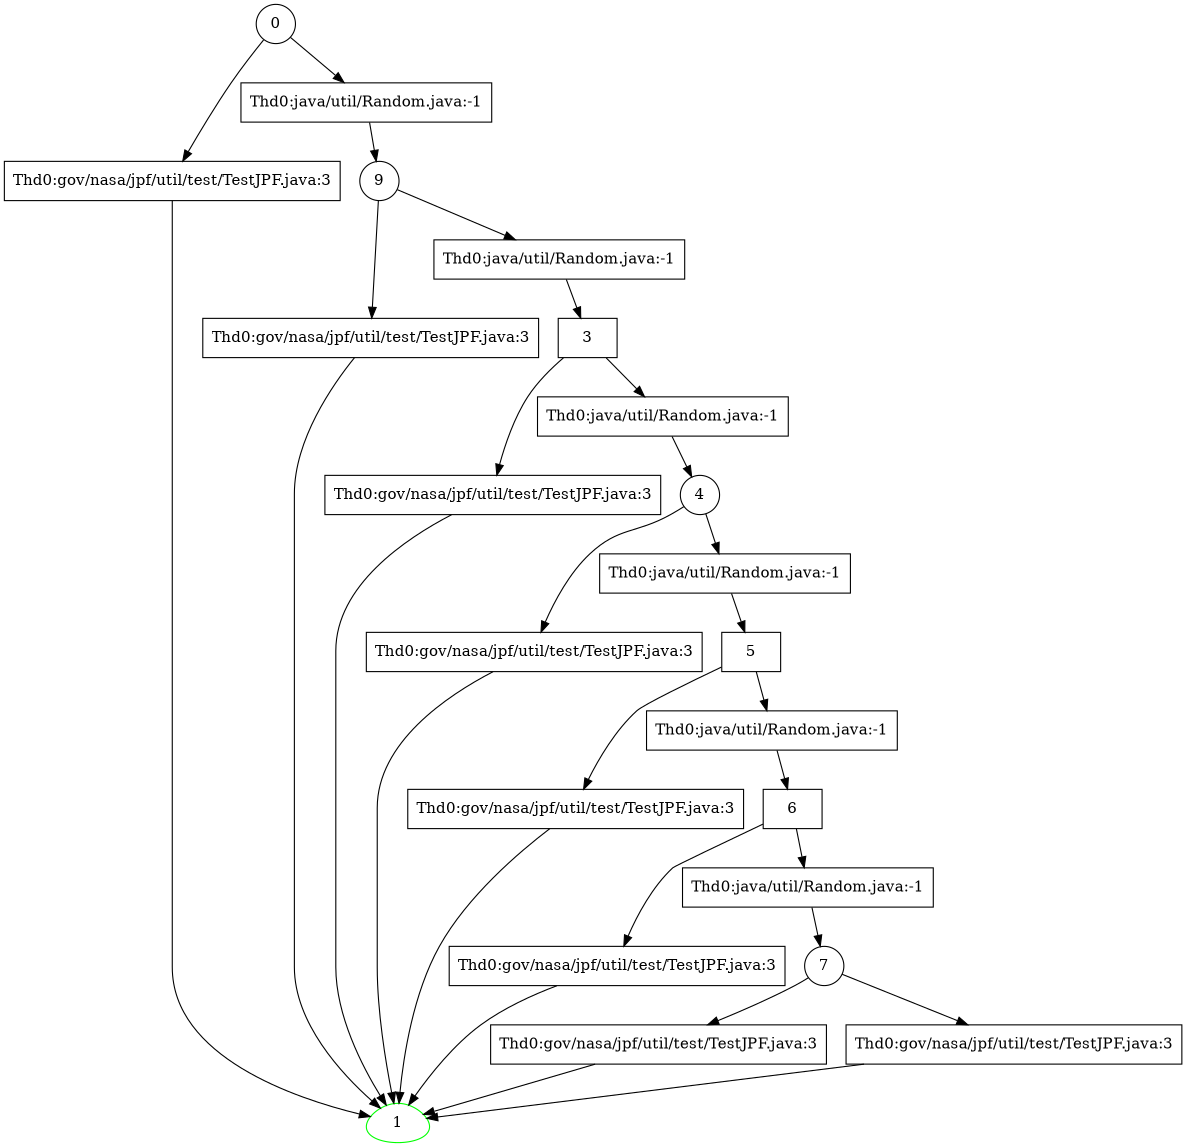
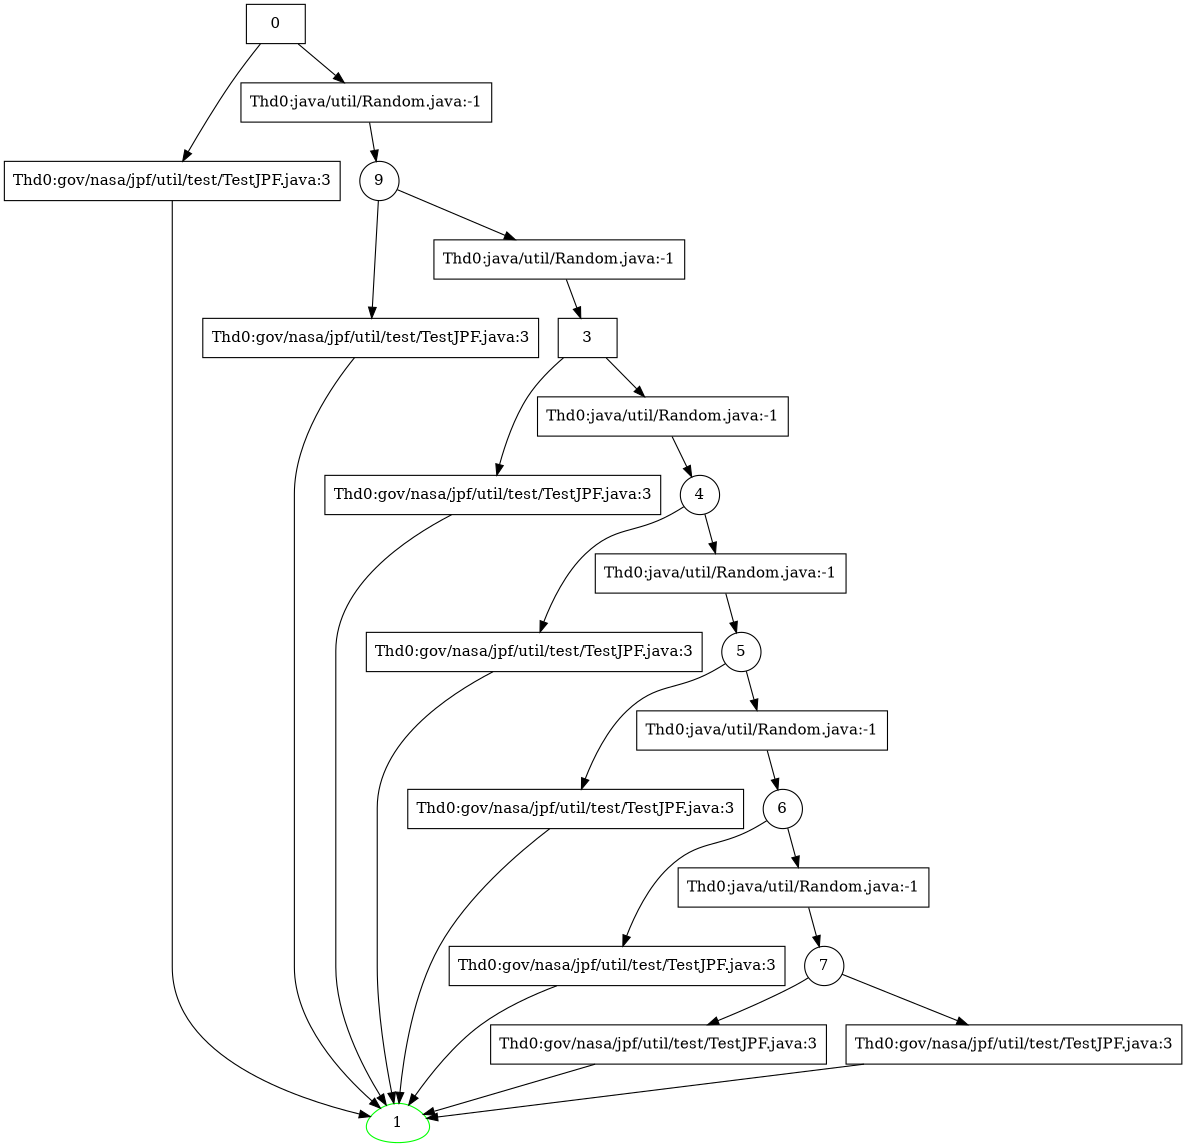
(276, 24) -> (276, 24)
(751, 652) -> (741, 652)
(793, 809) -> (783, 809)
